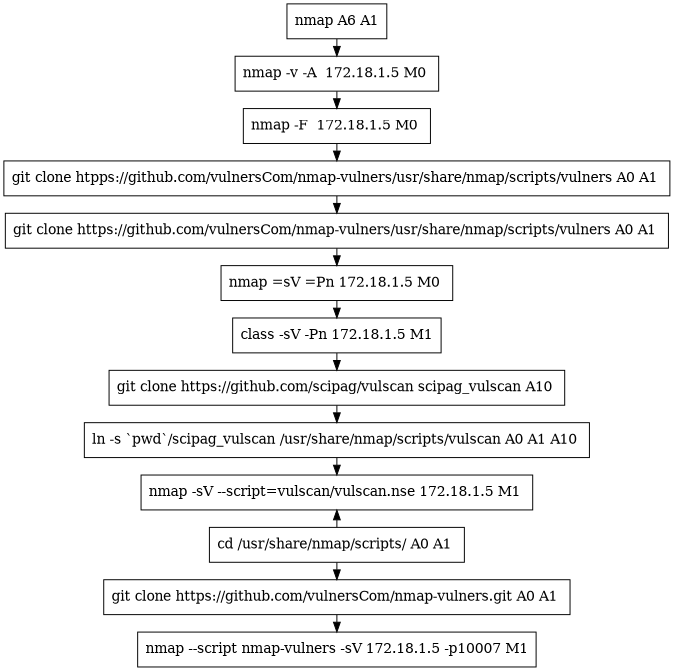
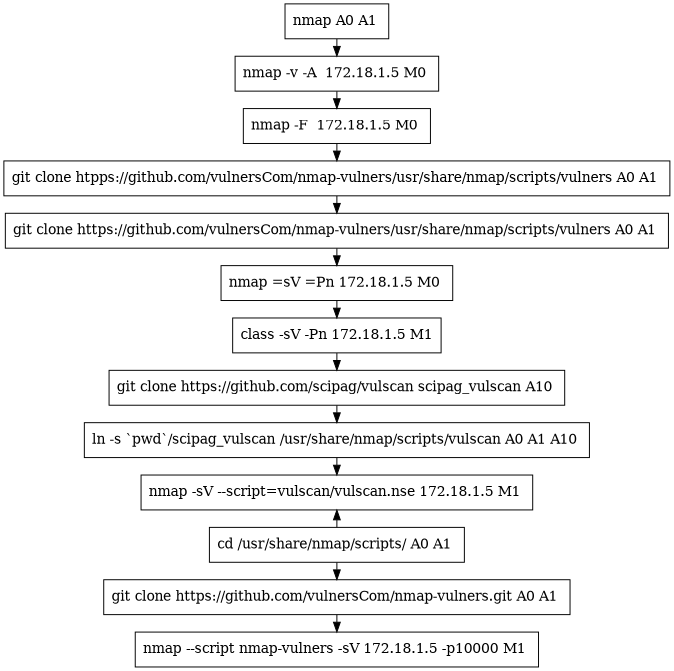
(337, 21) -> (337, 21)
(337, 650) -> (337, 650)
